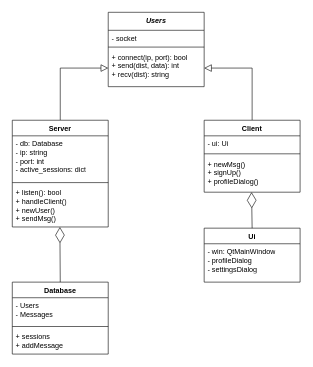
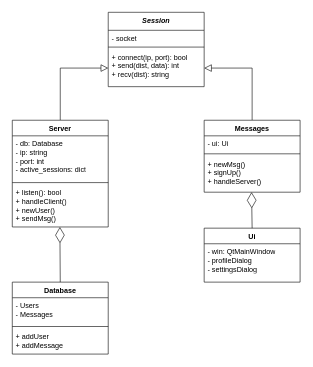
(156, 21) -> (156, 21)
(252, 129) -> (252, 129)
(237, 173) -> (238, 173)
(39, 342) -> (39, 342)
